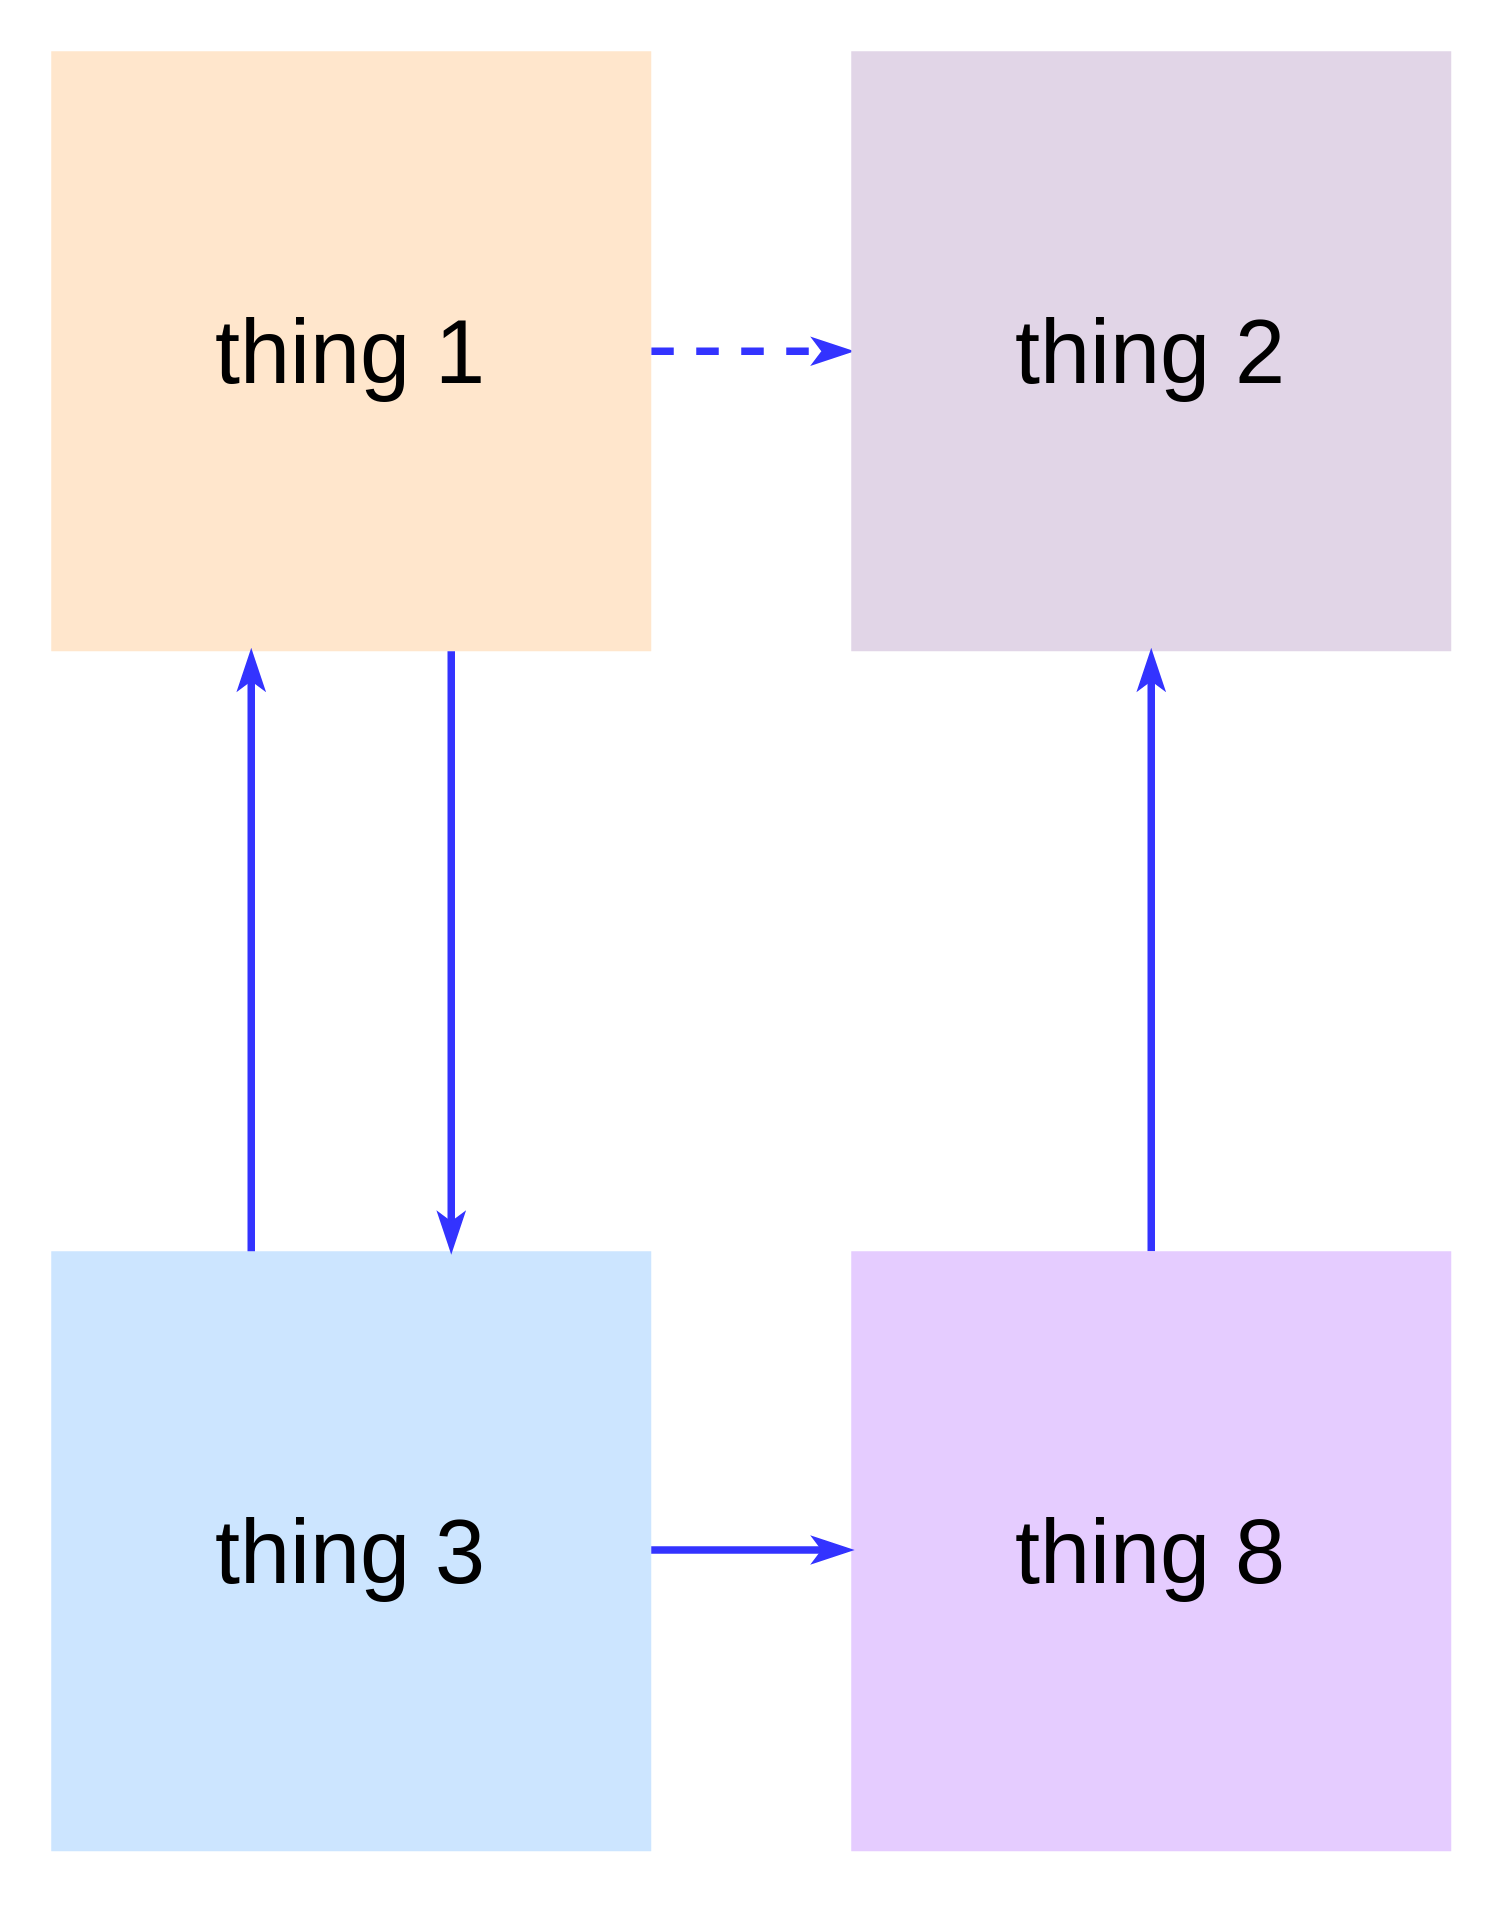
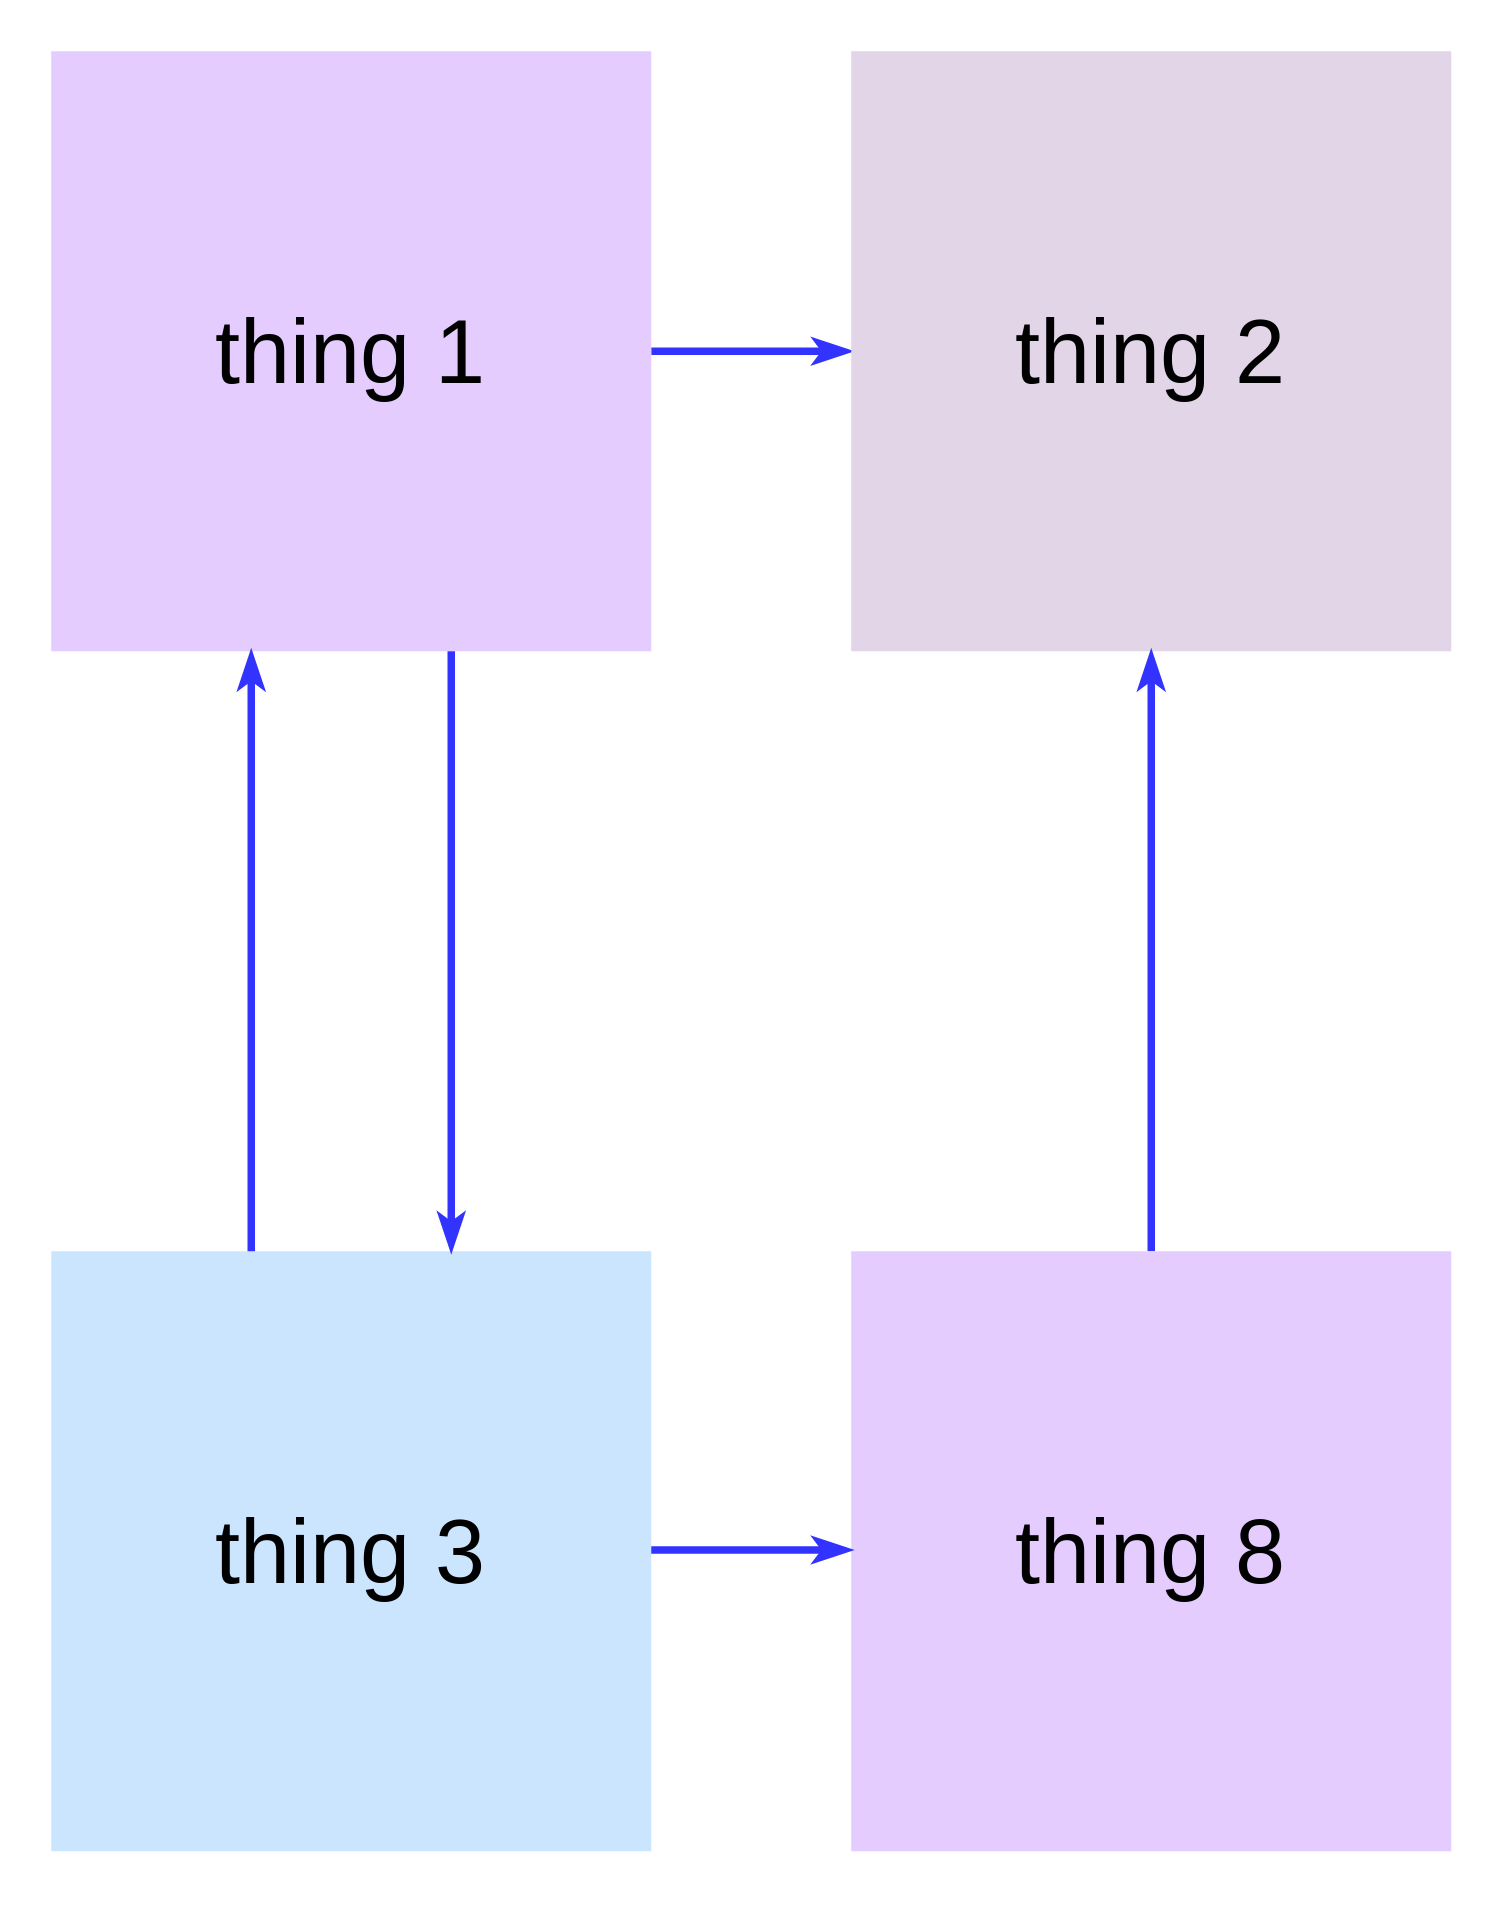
(351, 351) -> (351, 351)
(684, 351) -> (684, 351)
